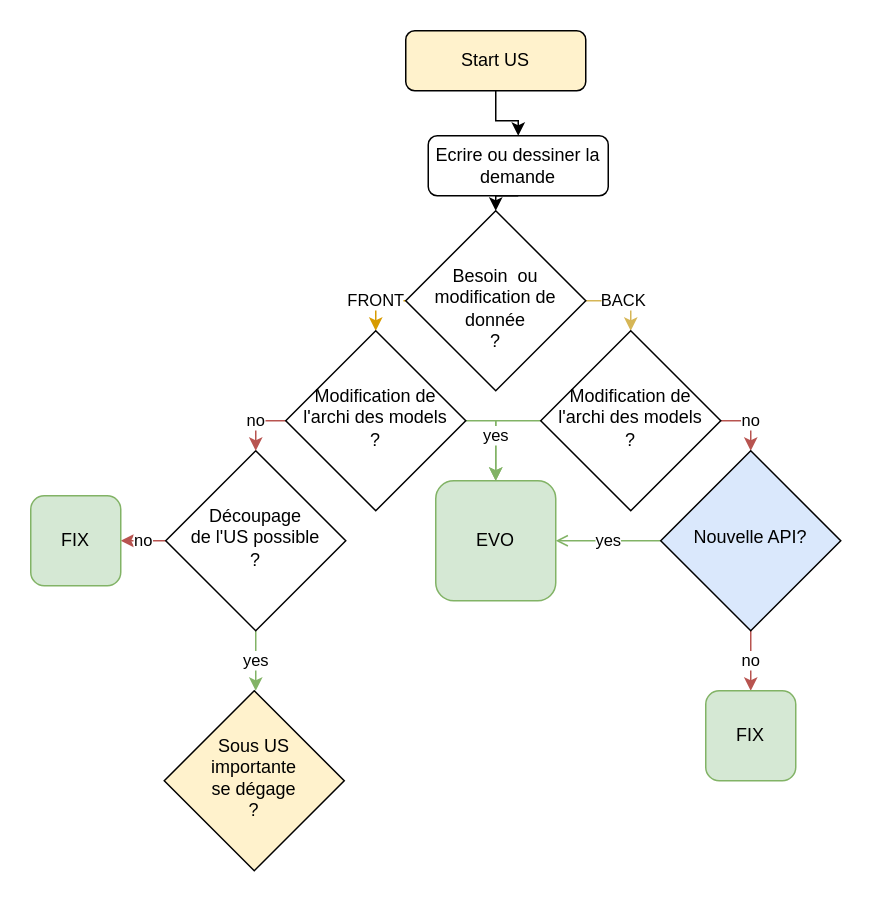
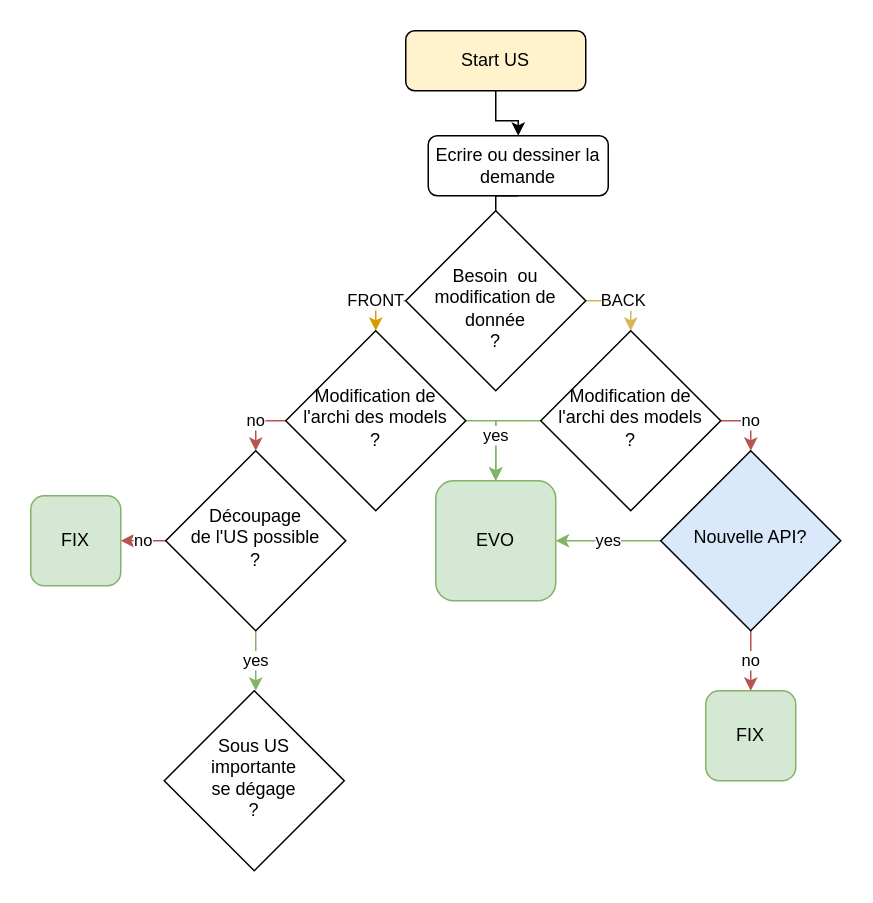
(498, 196) -> (496, 199)
(564, 541) -> (567, 541)
(254, 781) -> (254, 781)
